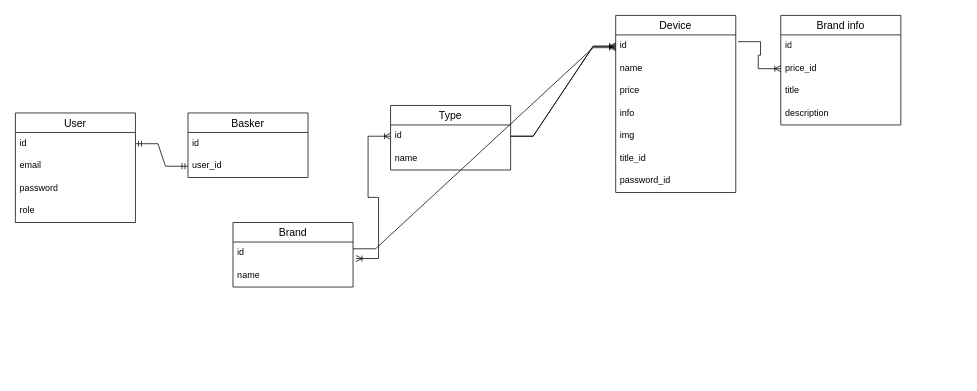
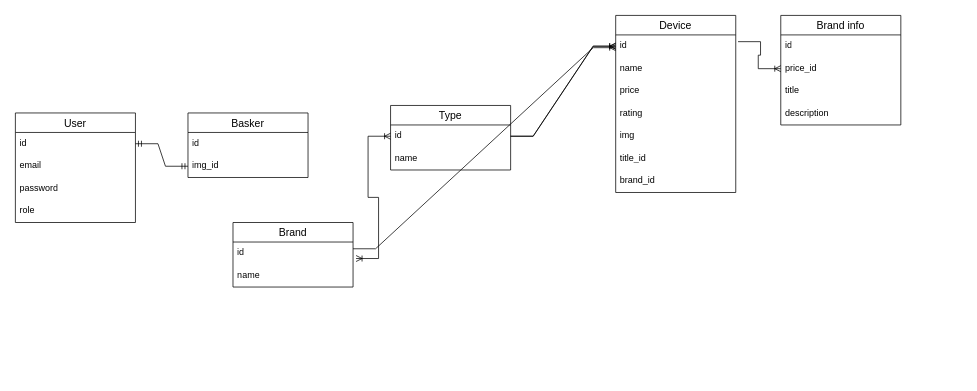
(629, 113) -> (634, 113)
(209, 166) -> (205, 166)
(646, 181) -> (639, 181)
